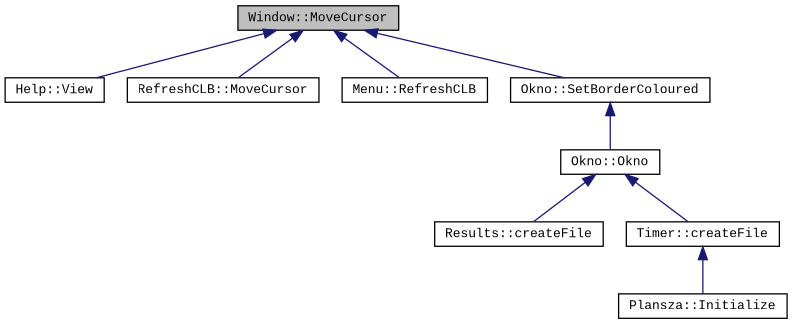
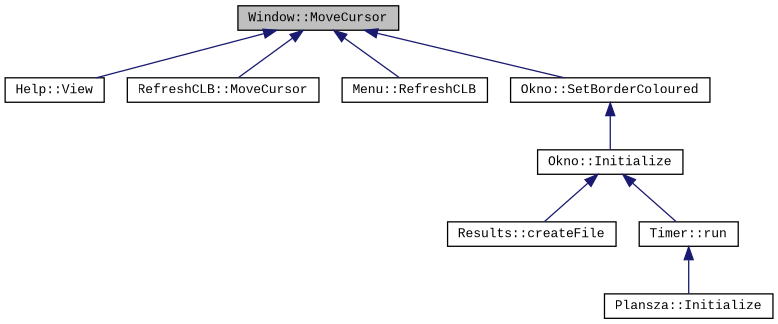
(610, 162) -> (610, 162)
(703, 234) -> (689, 234)
